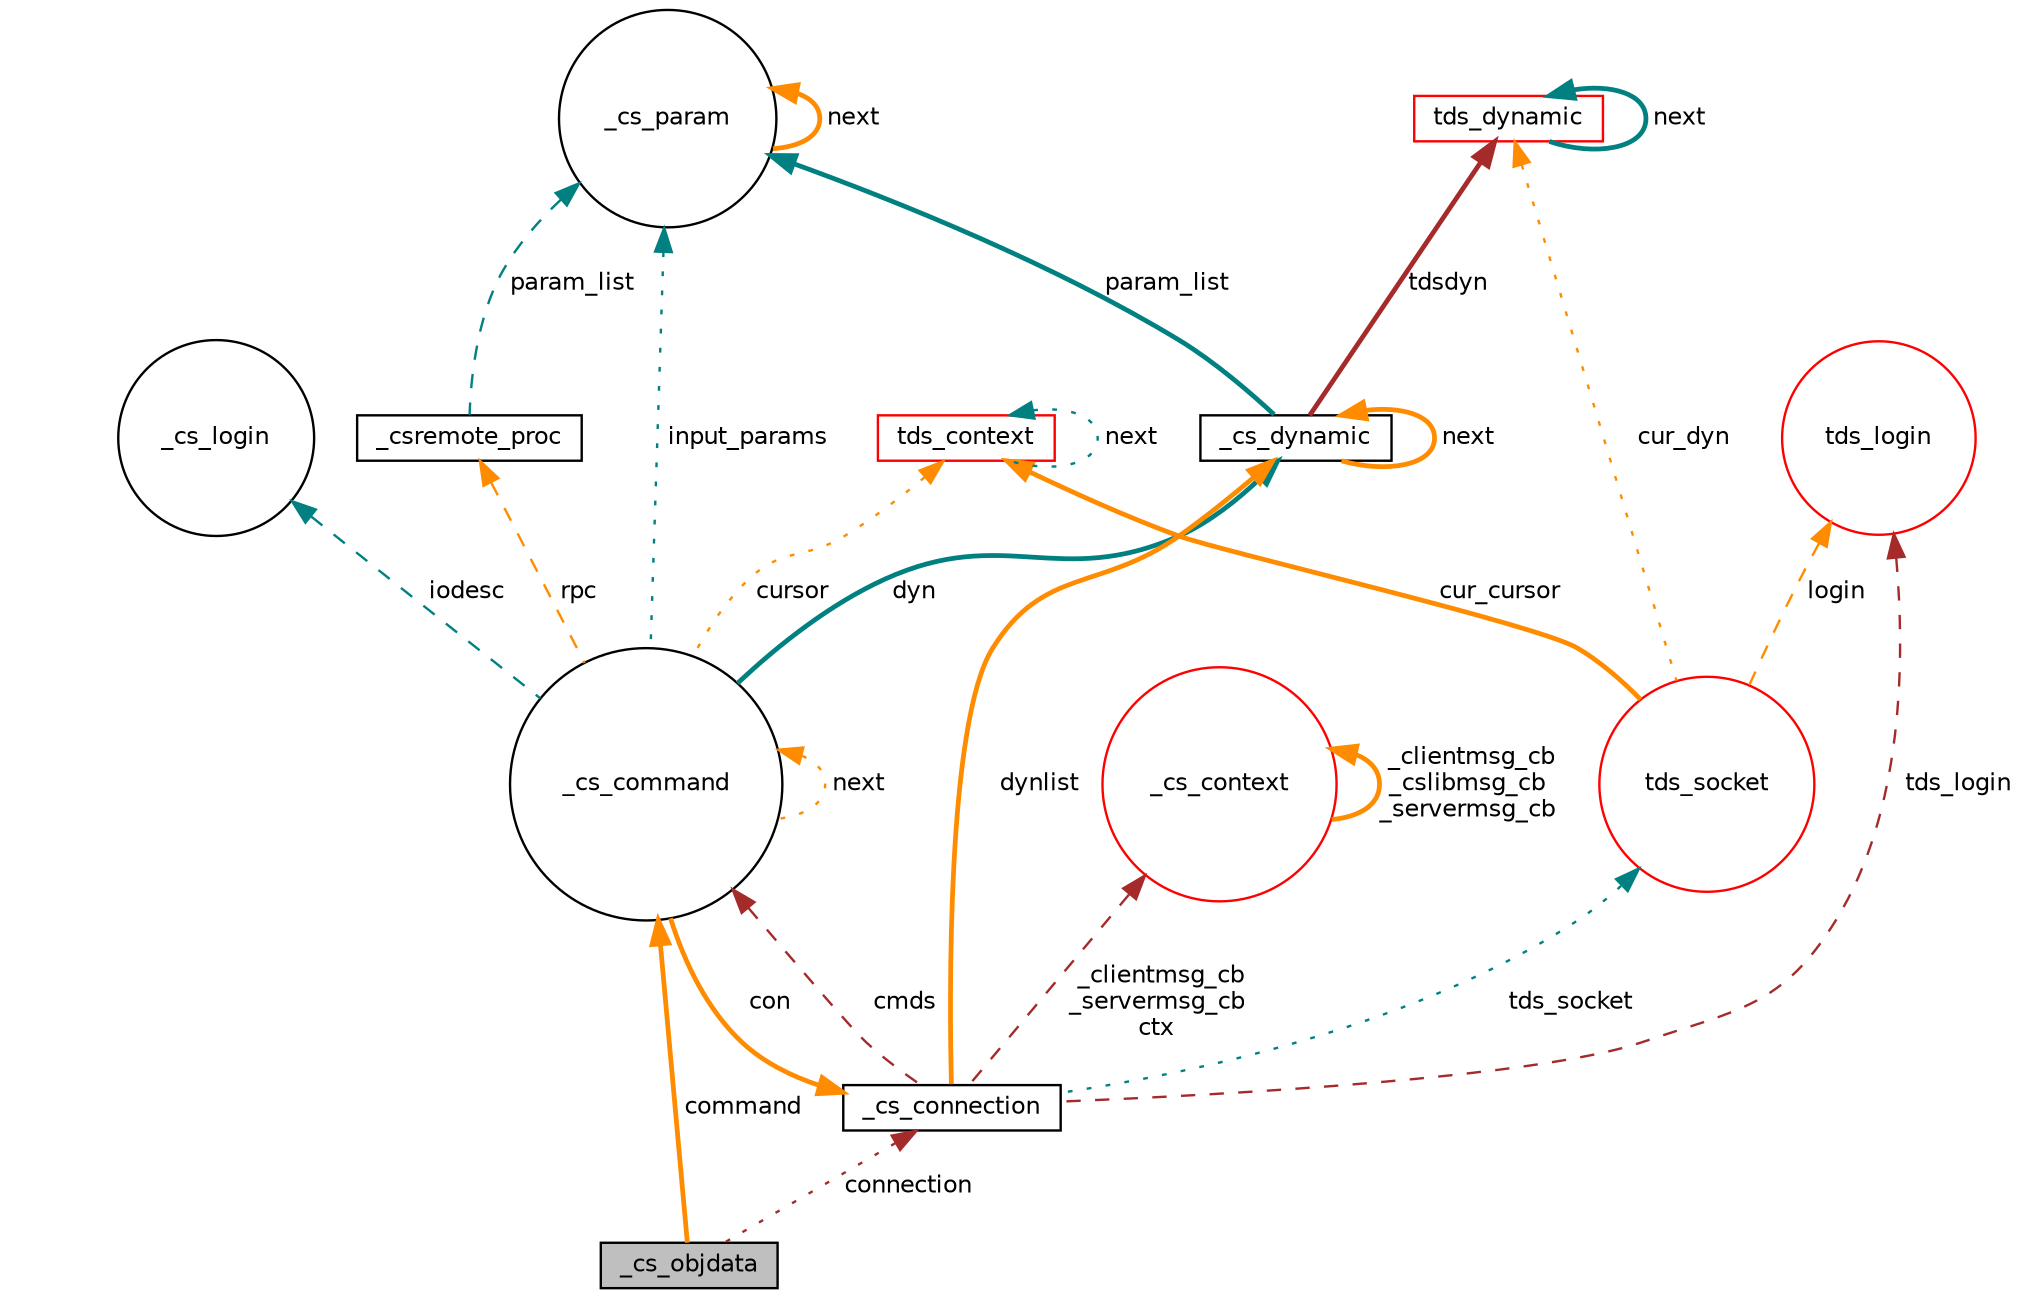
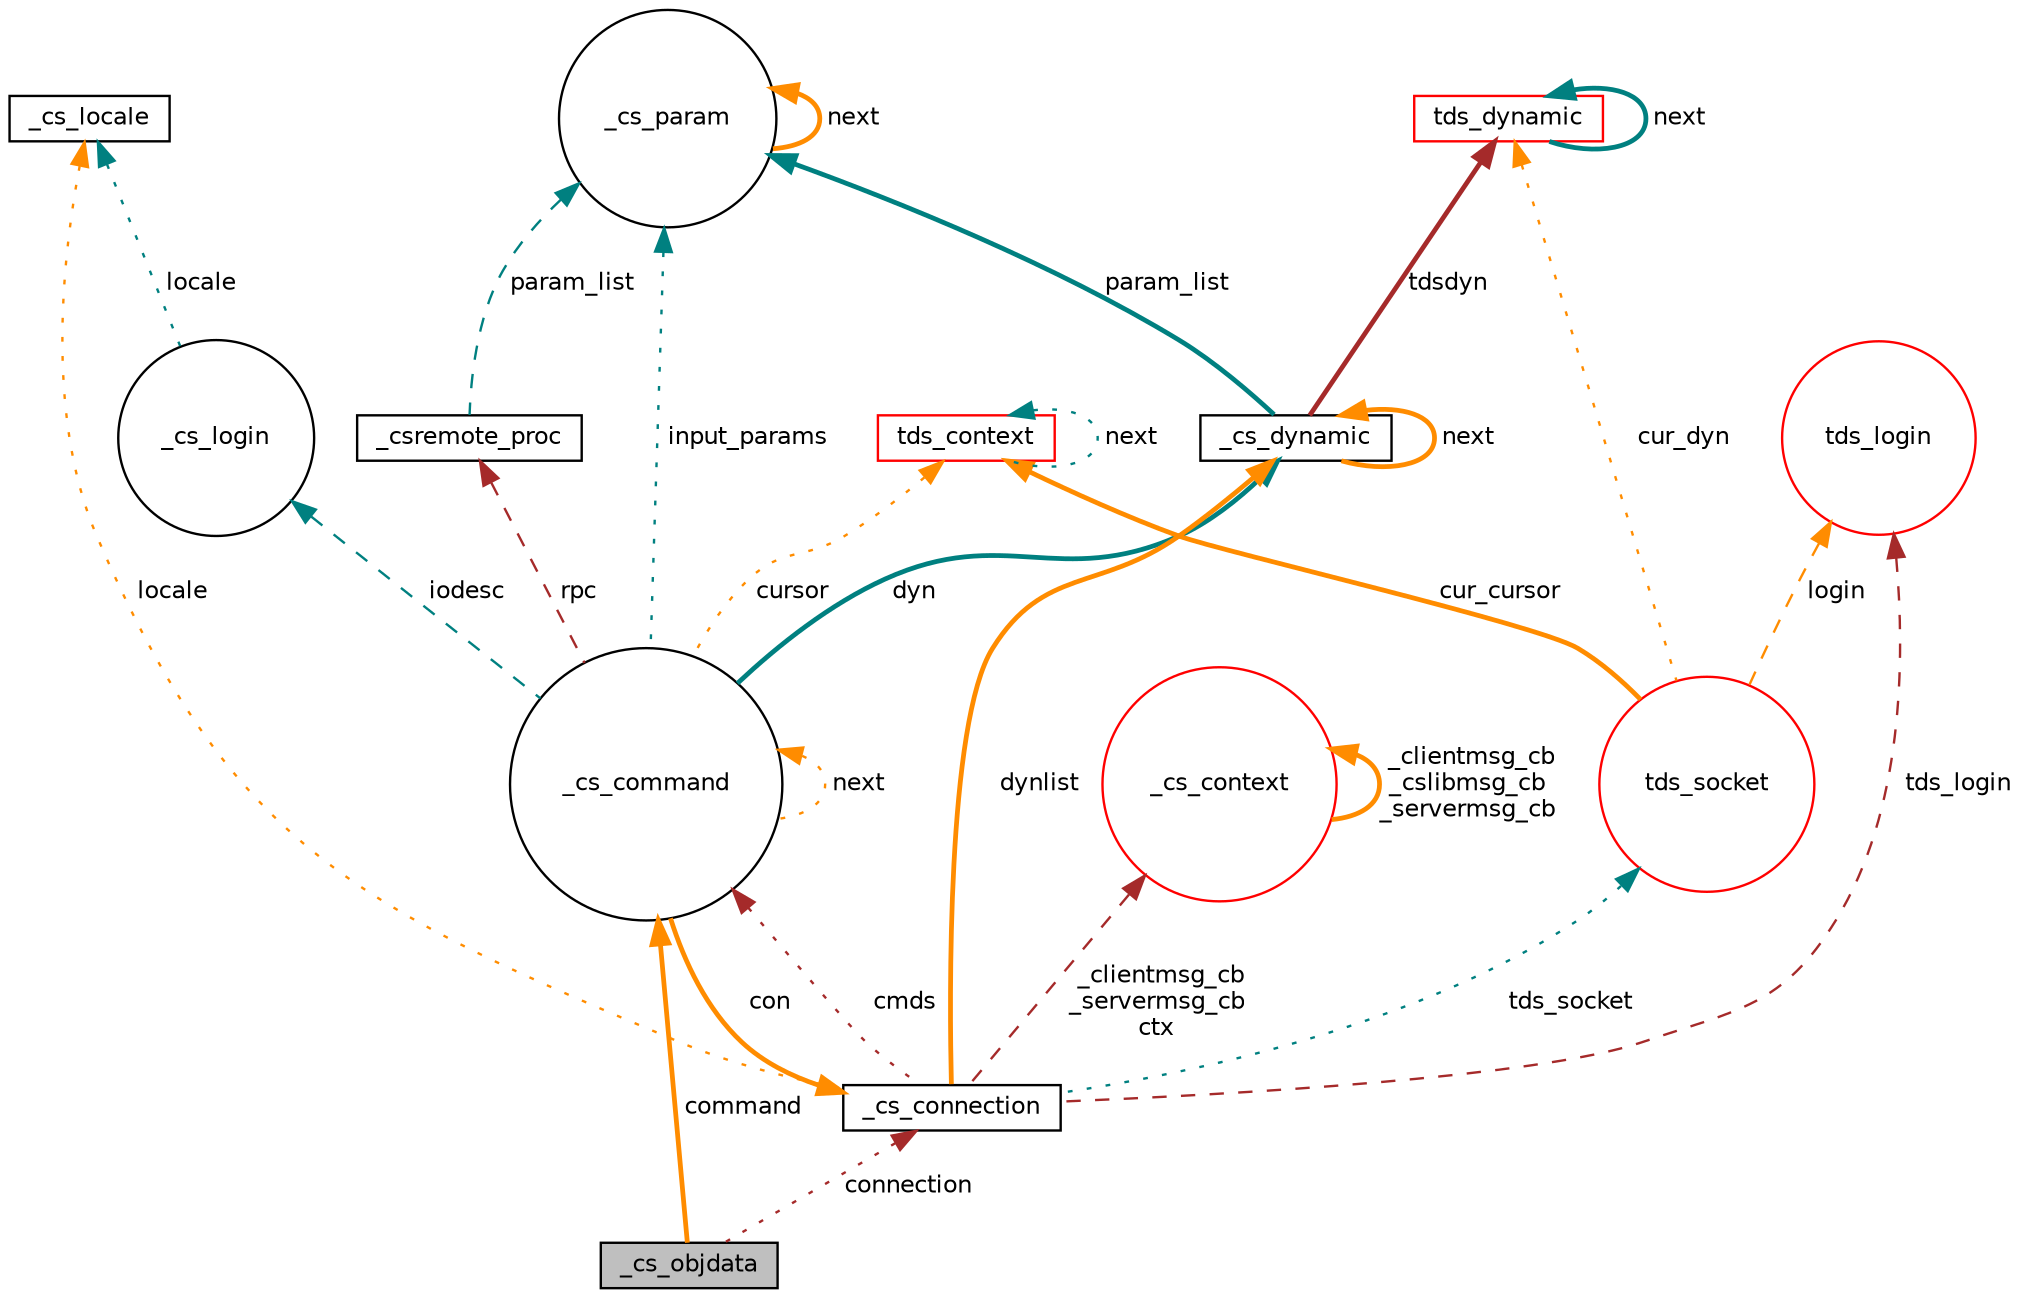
none -> (90, 119)
(538, 573) -> (538, 573)
(829, 1002) -> (829, 1002)
